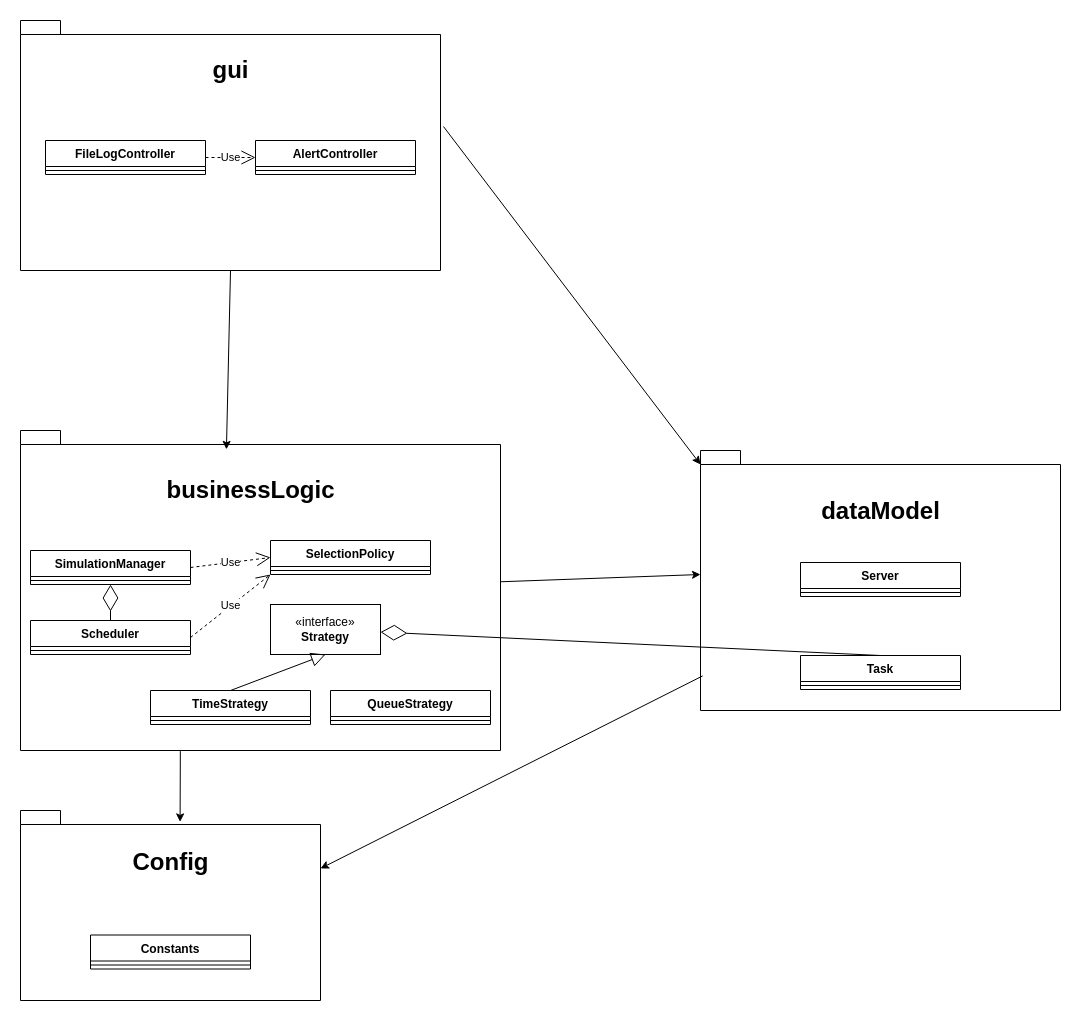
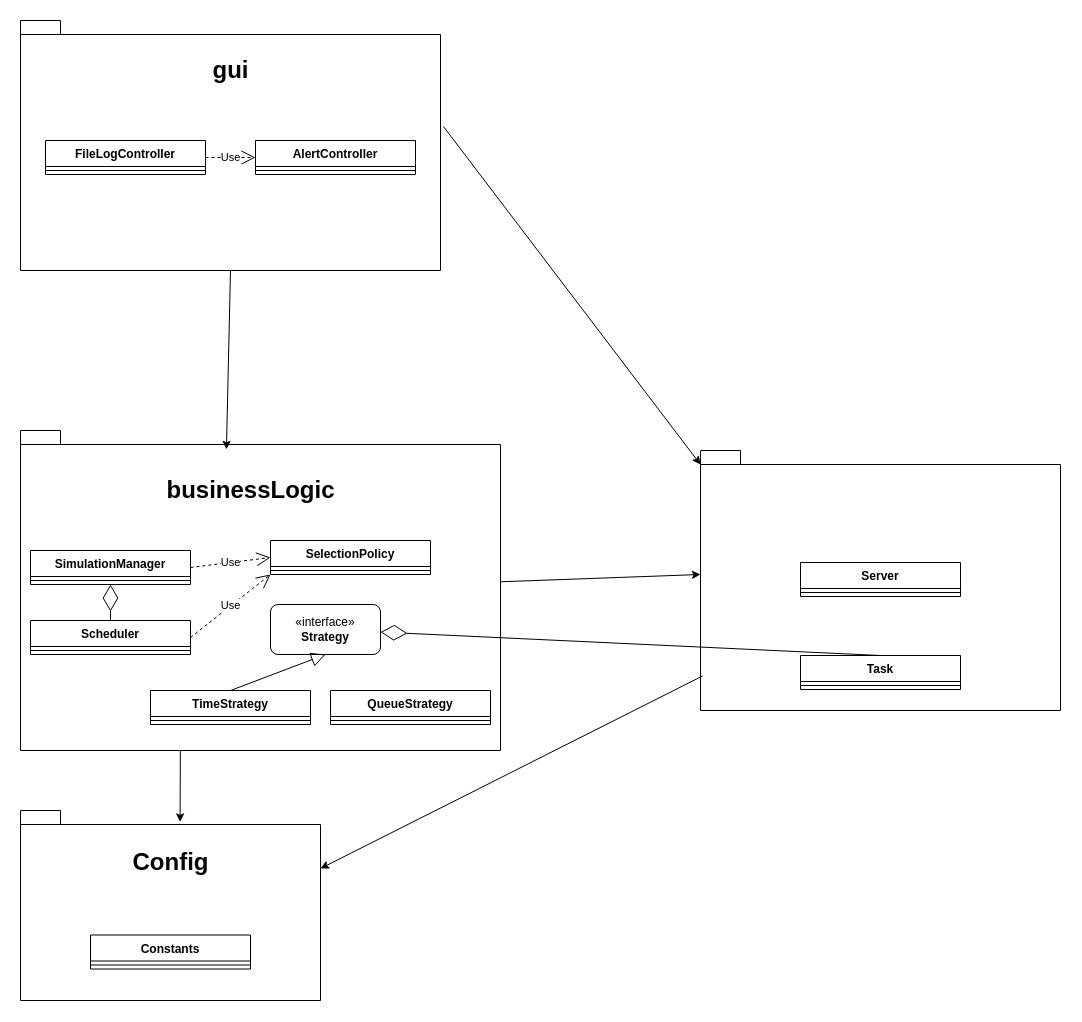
(881, 512) -> none
(326, 630) -> (326, 630)
